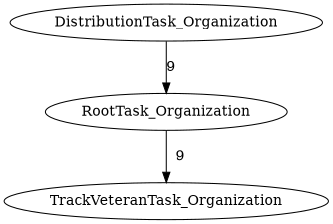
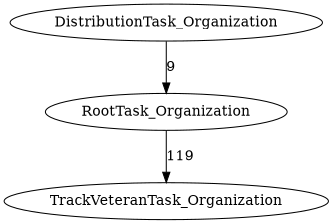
(181, 157) -> (181, 157)
